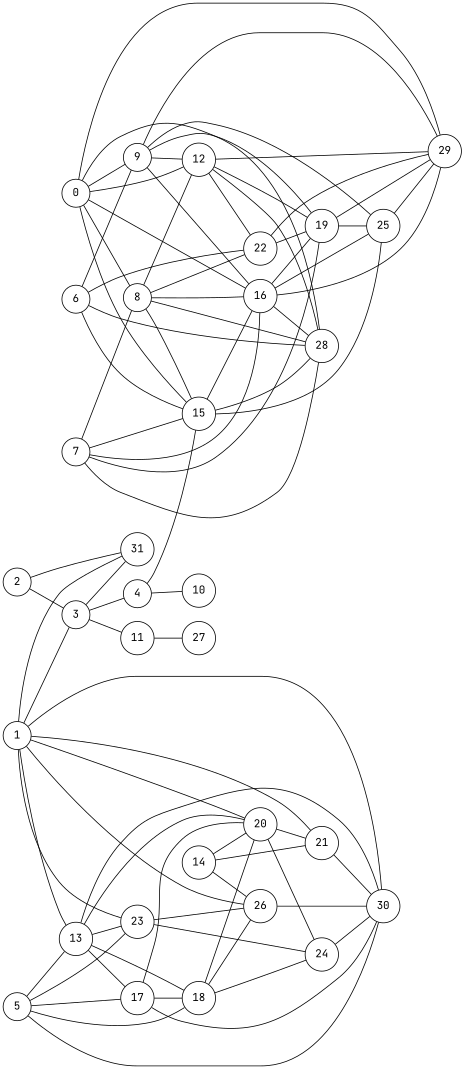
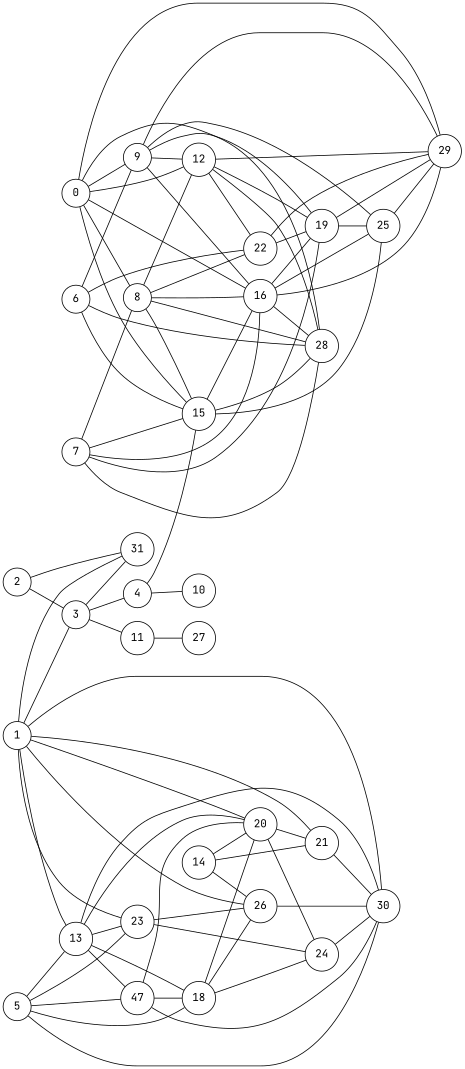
(137, 998) -> (137, 998)
